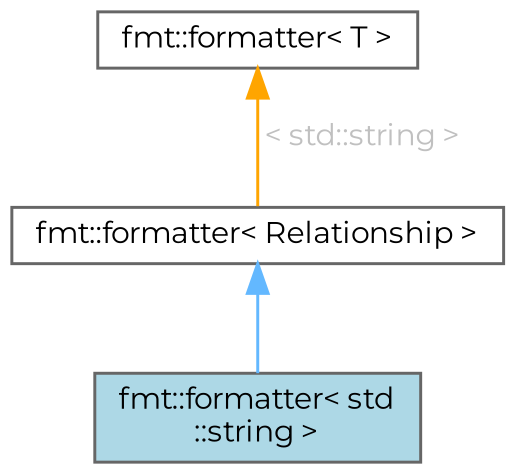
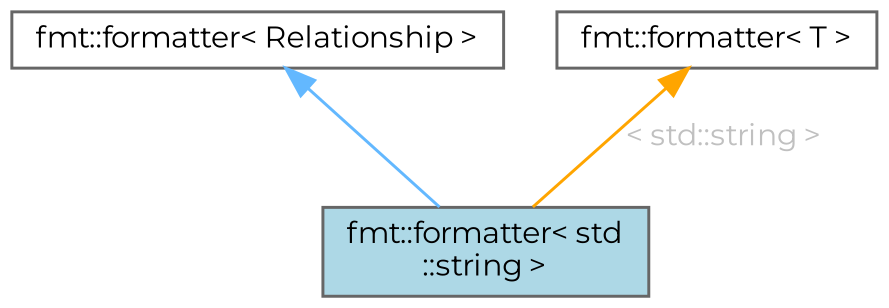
(258, 153) -> (599, 148)
